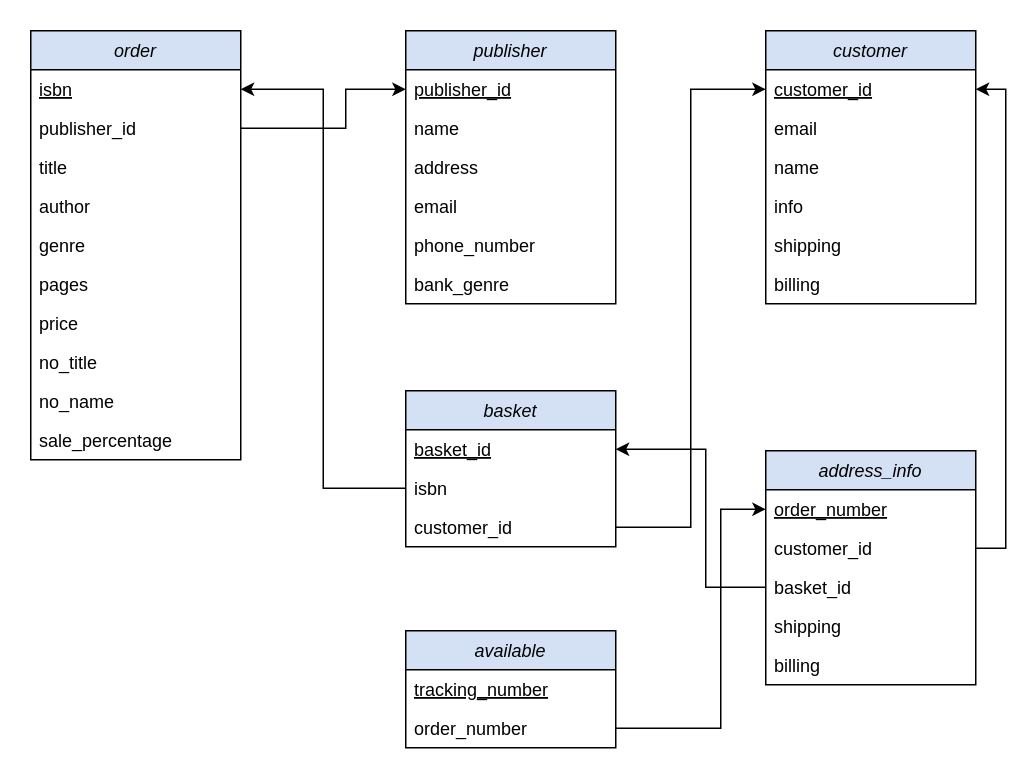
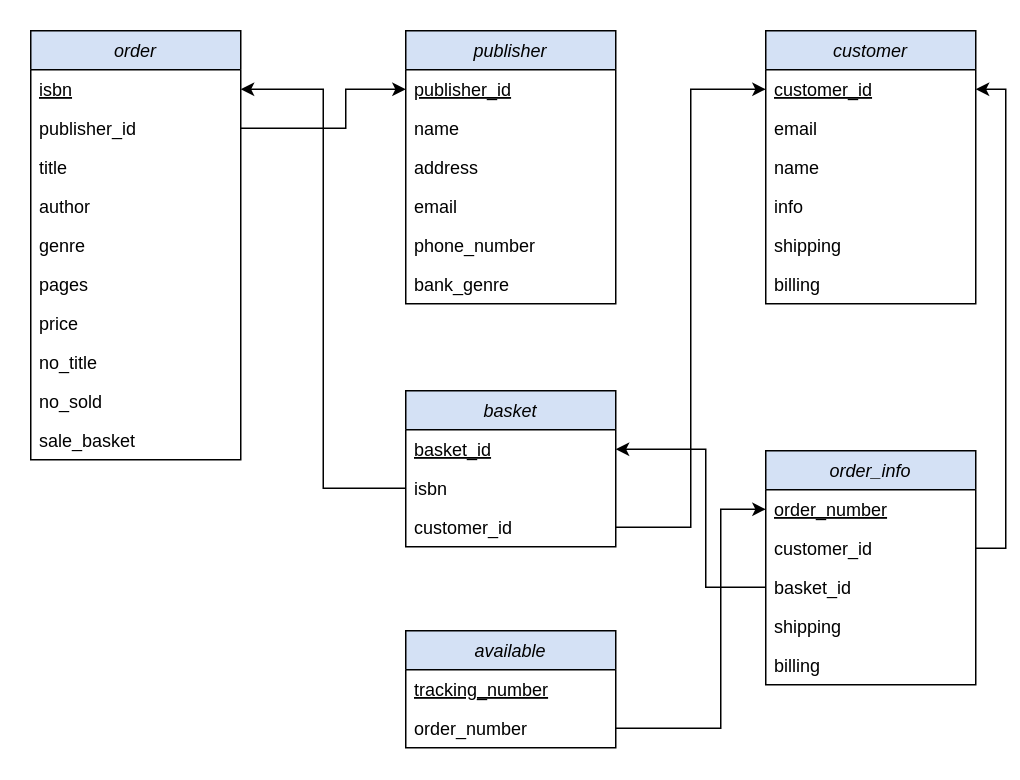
(74, 402) -> (72, 402)
(112, 441) -> (92, 441)
(870, 471) -> (870, 471)
